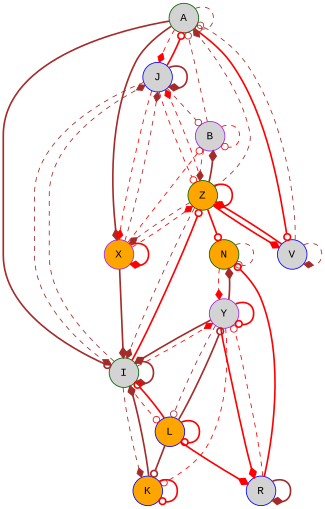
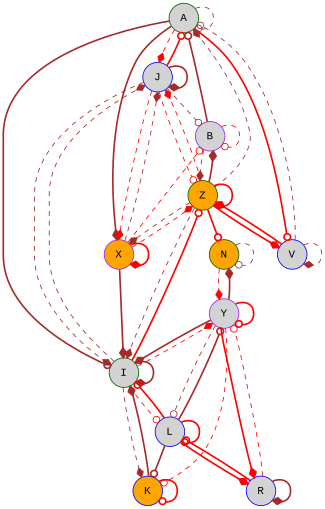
(199, 80) -> (199, 80)
(275, 369) -> (220, 461)
(170, 432) -> (170, 432)
